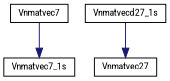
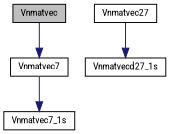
none -> (39, 13)
(126, 35) -> (126, 35)
